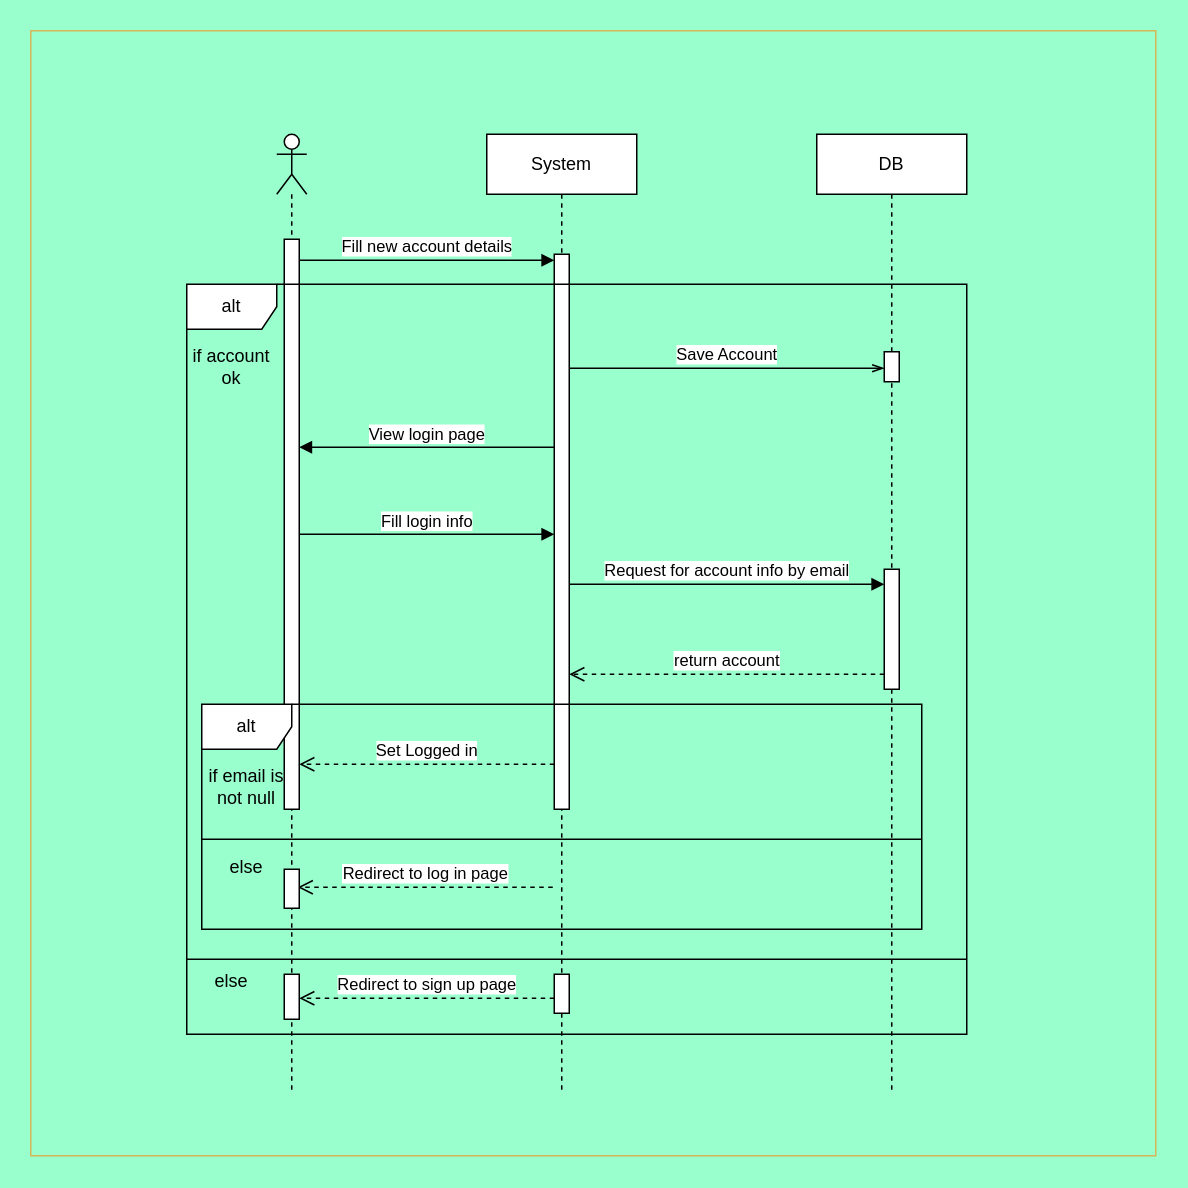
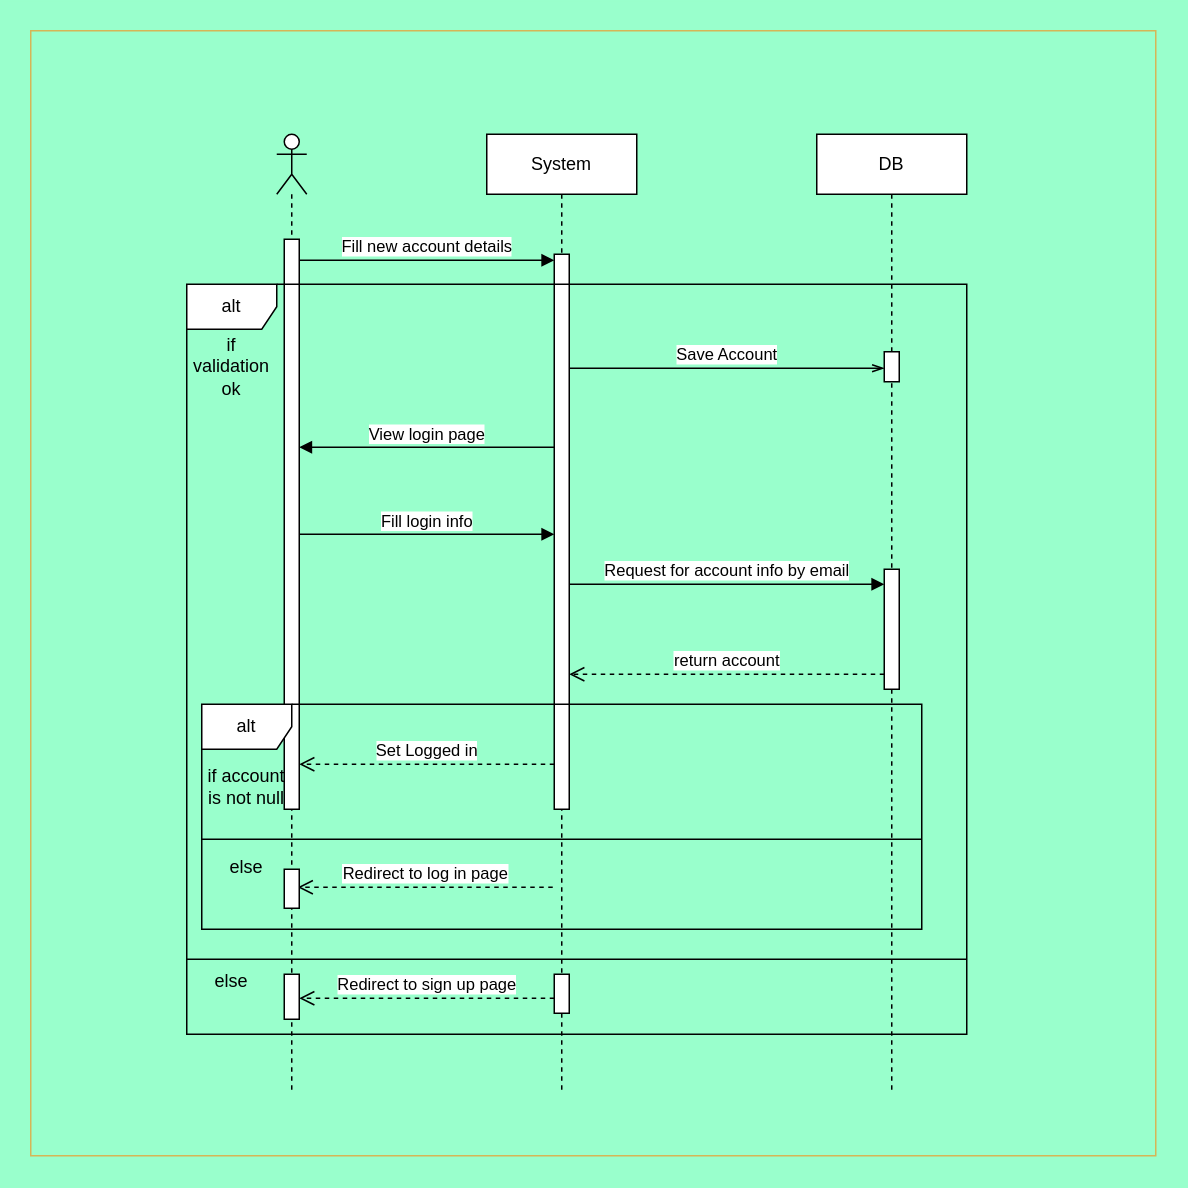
(232, 367) -> (232, 367)
(247, 787) -> (247, 787)
